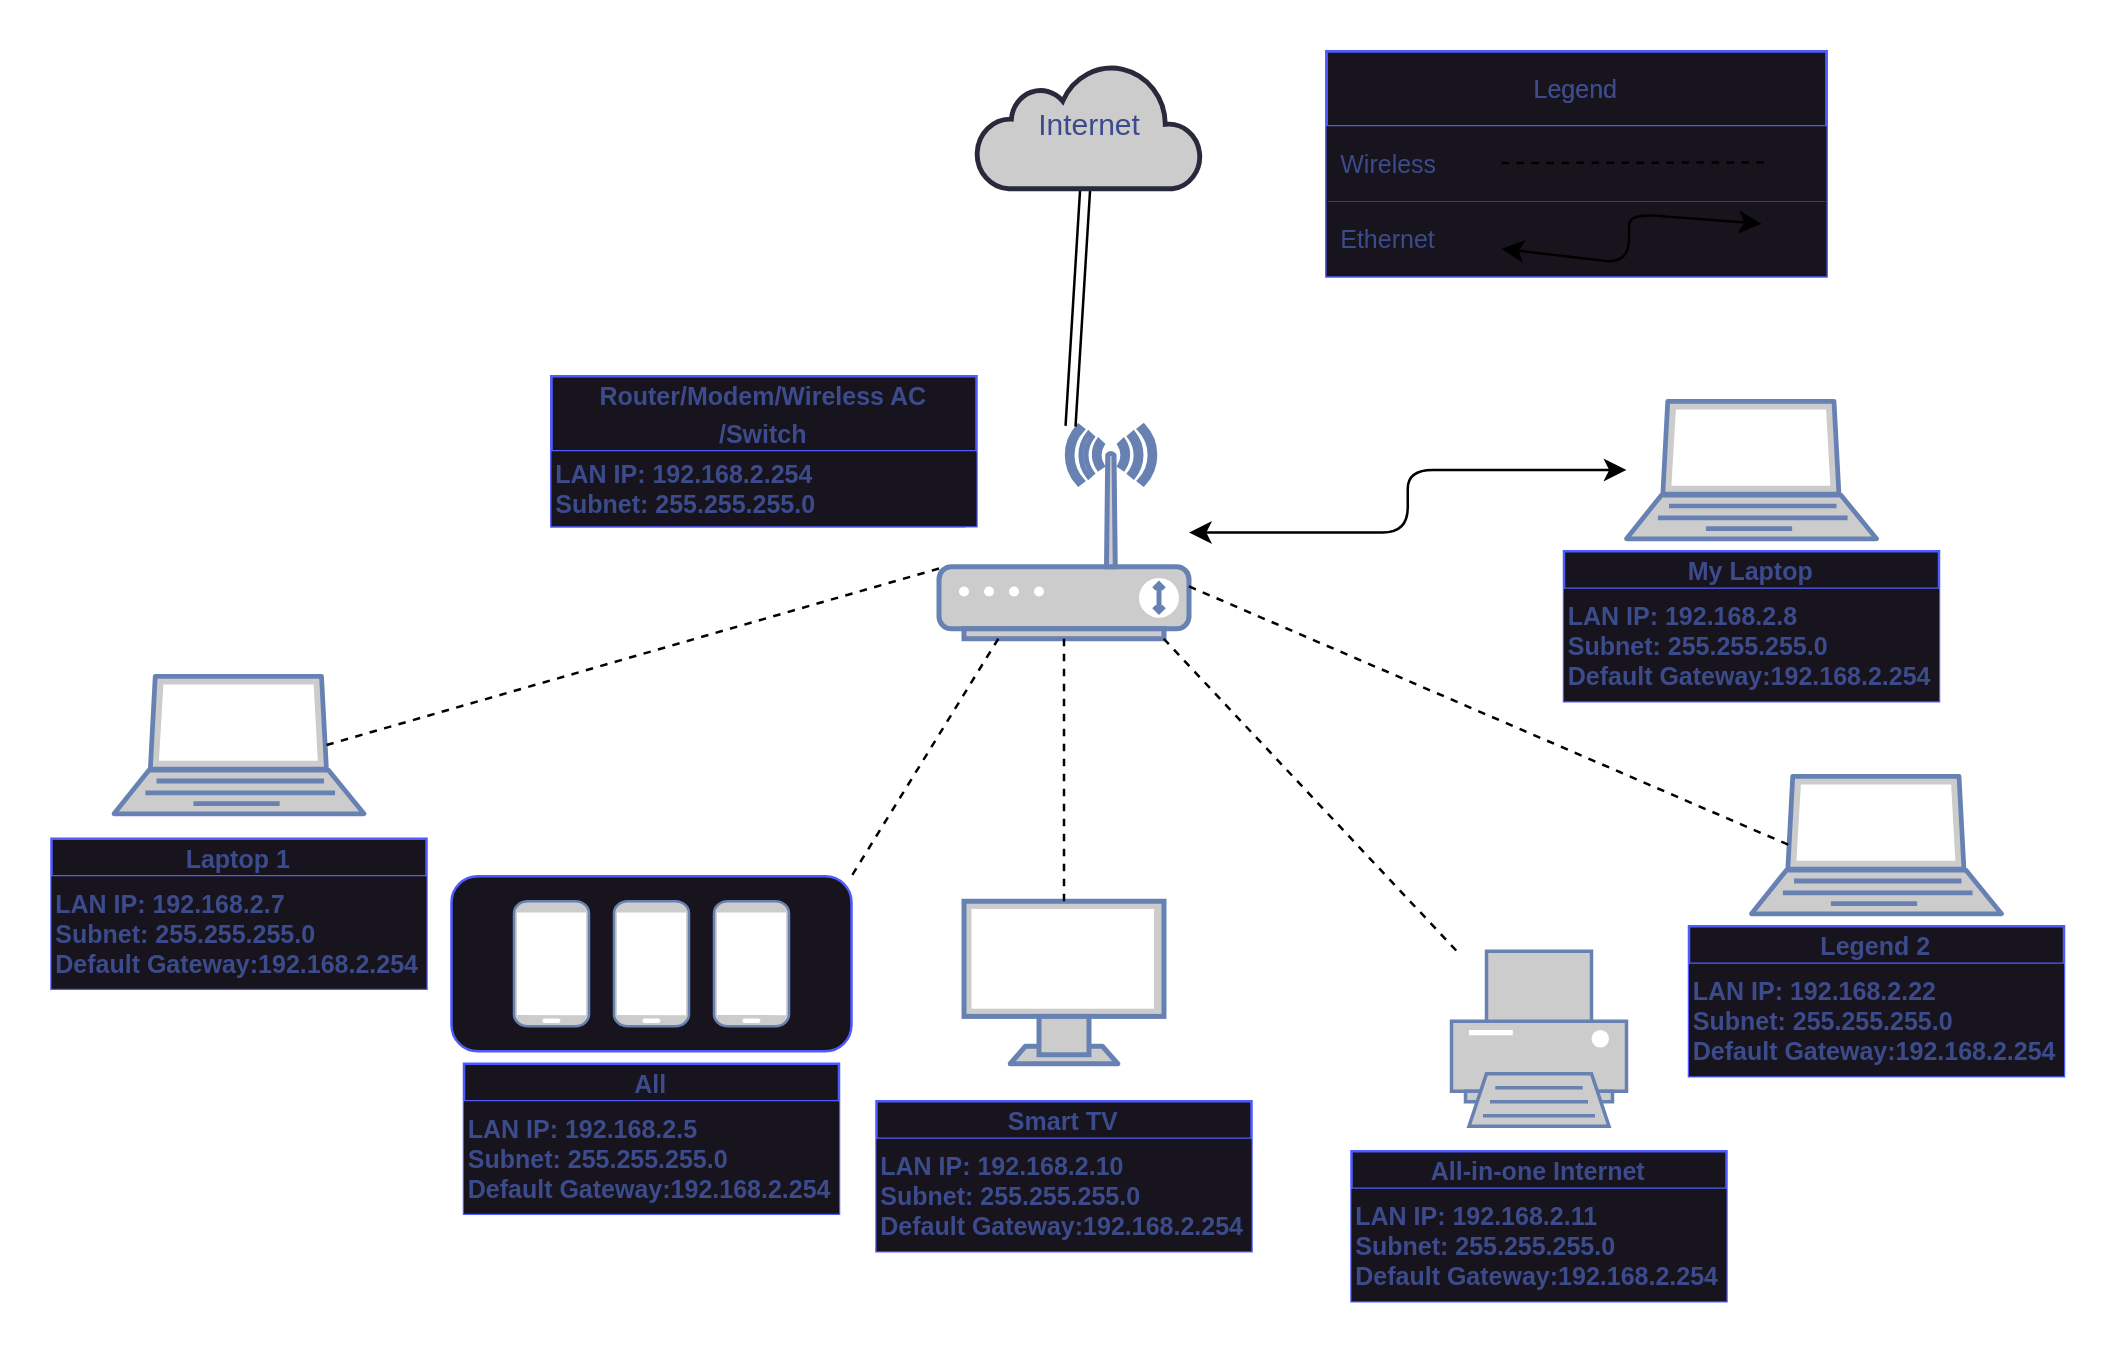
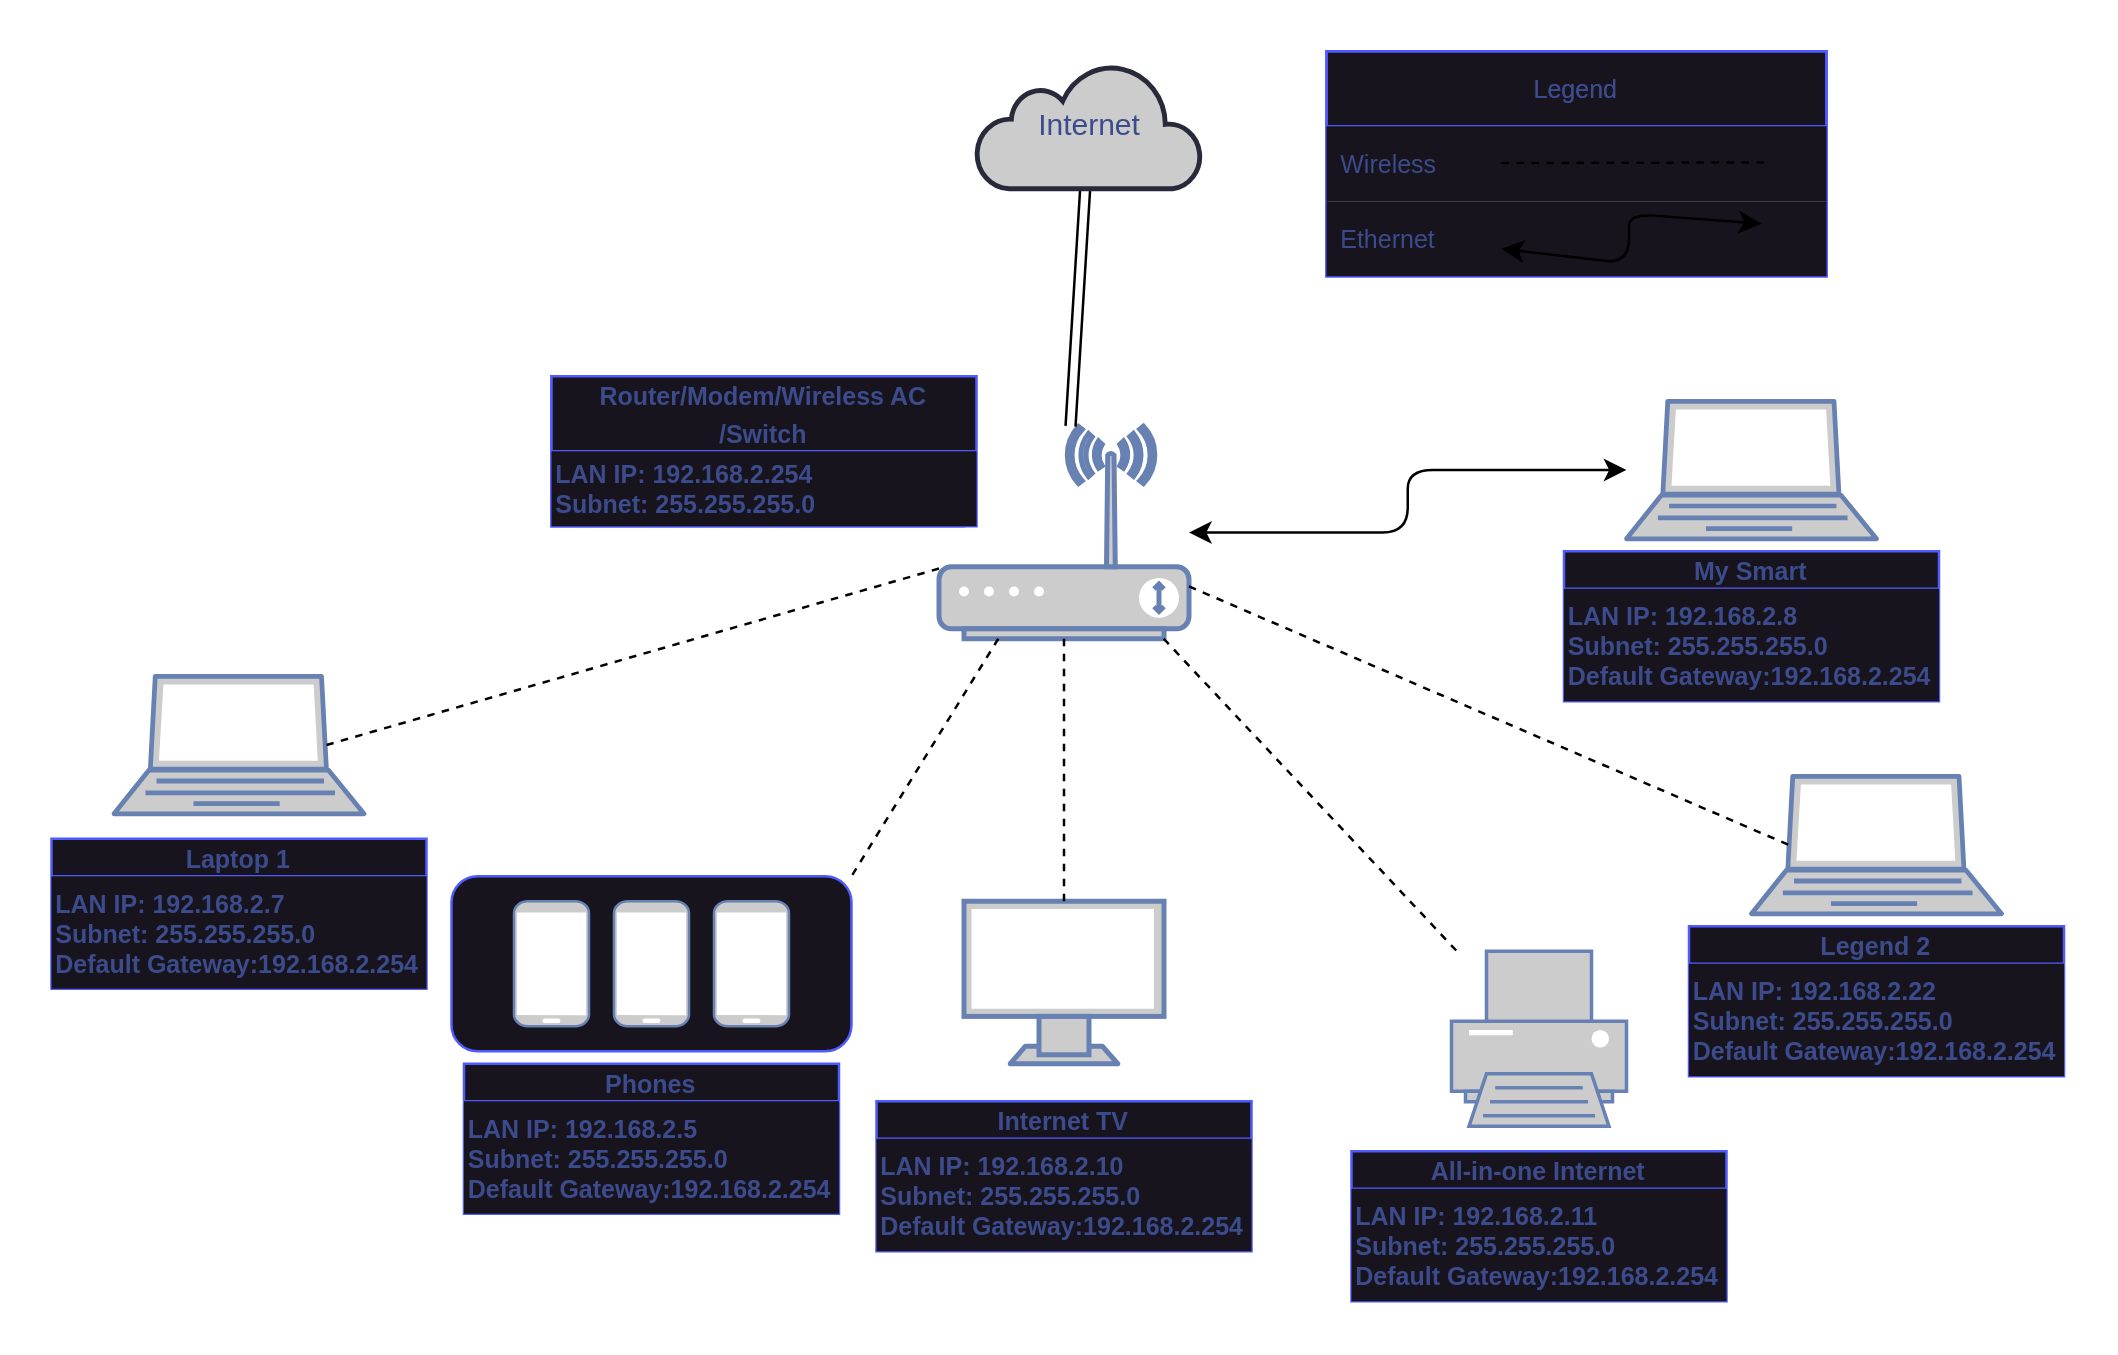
(1751, 571) -> (1751, 571)
(651, 1084) -> (651, 1084)
(1064, 1121) -> (1064, 1121)
